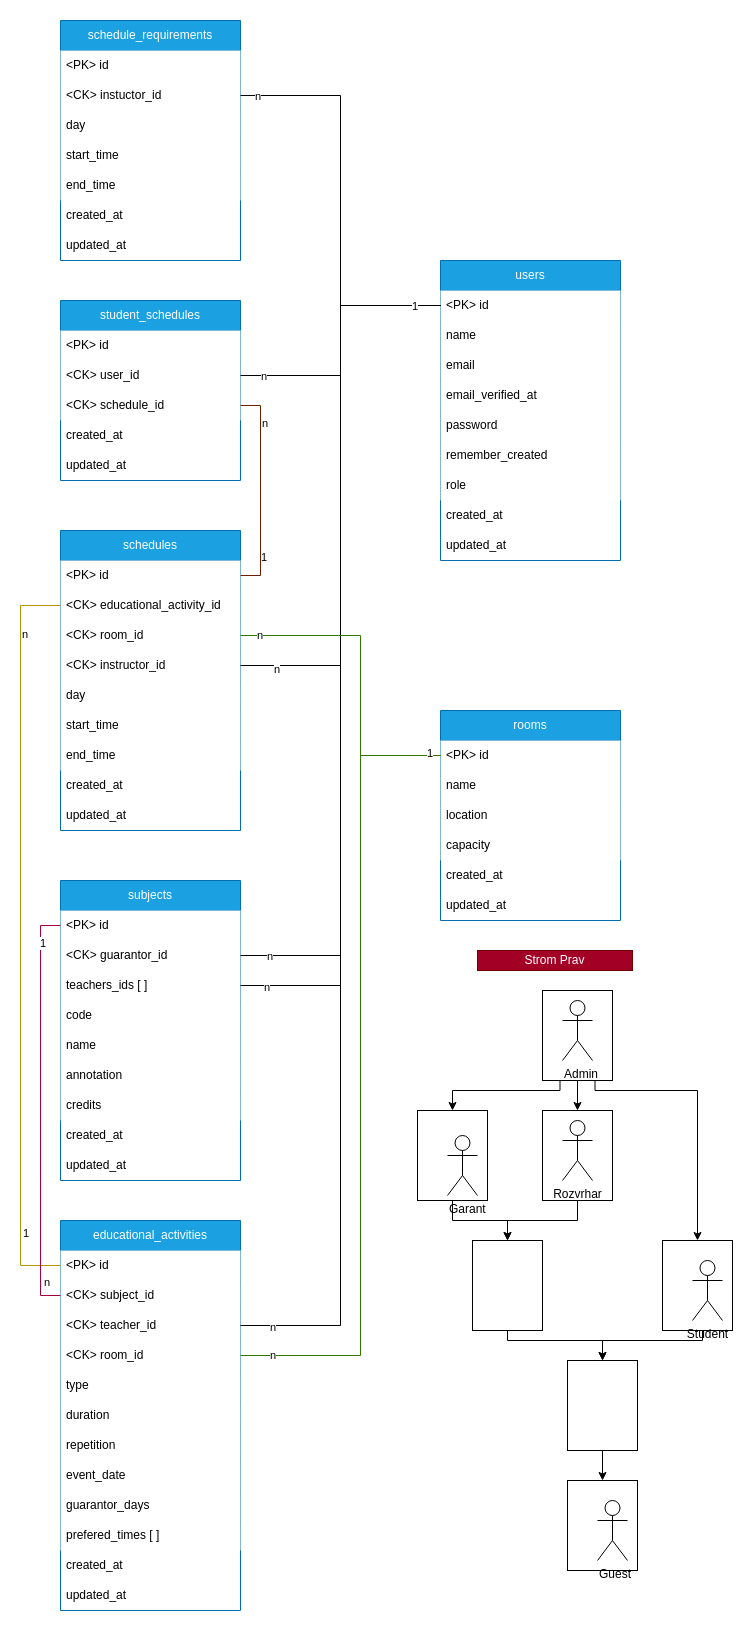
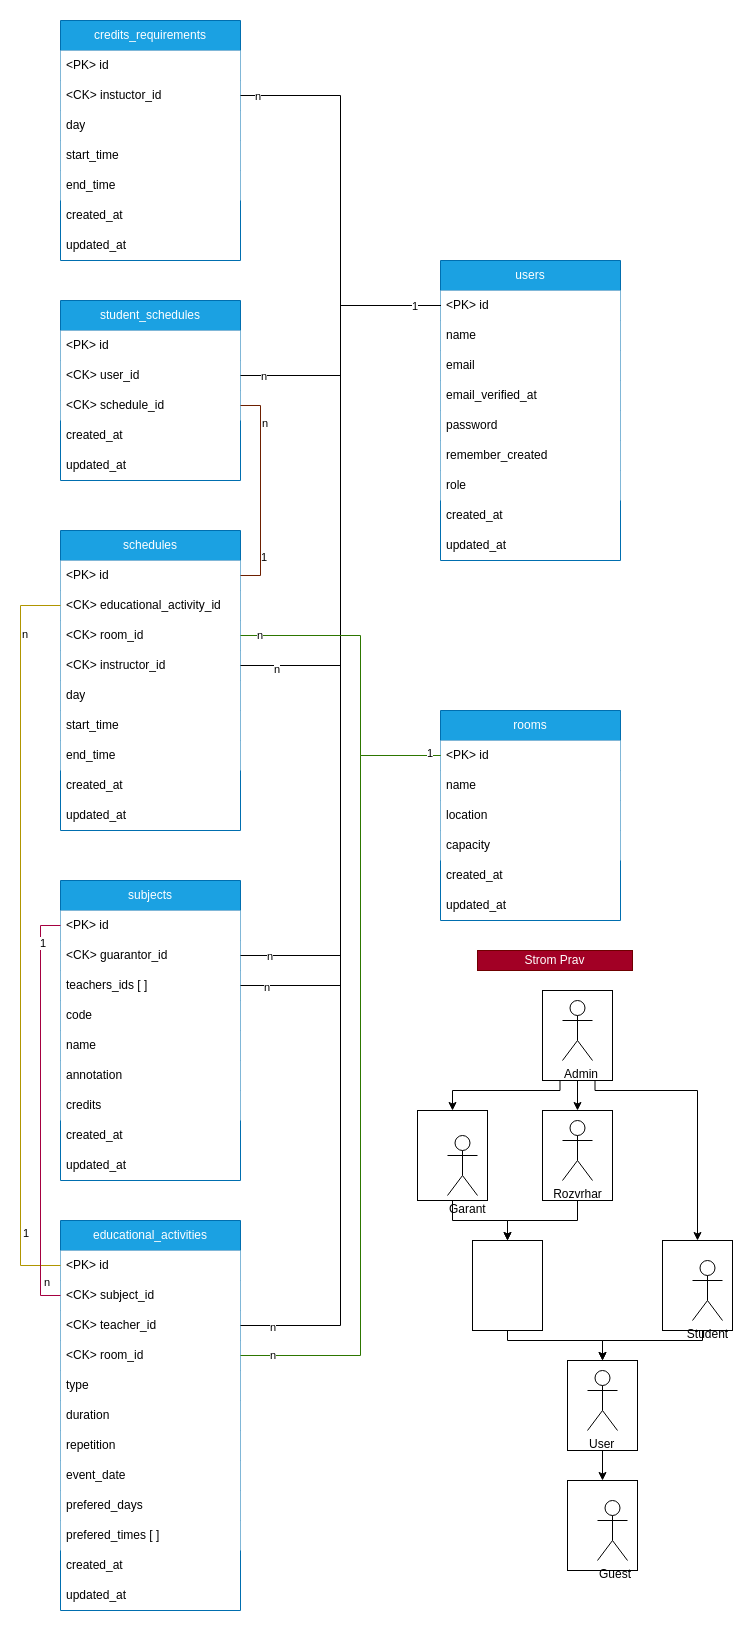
(151, 36) -> (151, 36)
none -> (603, 1401)
(114, 1506) -> (110, 1506)
